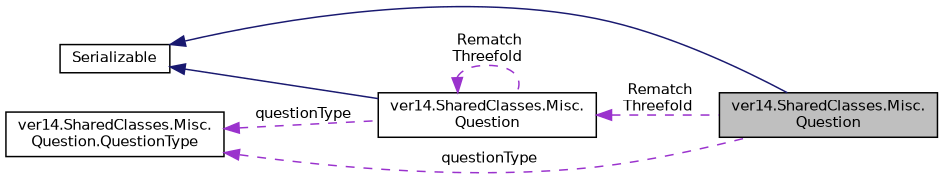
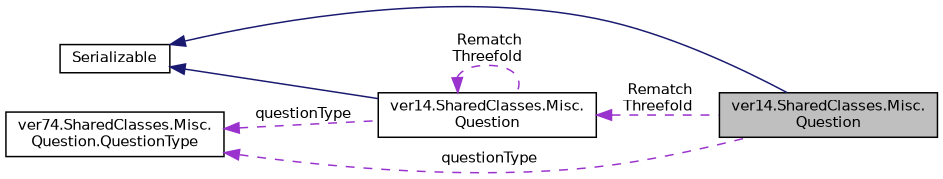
(115, 134) -> (115, 134)
